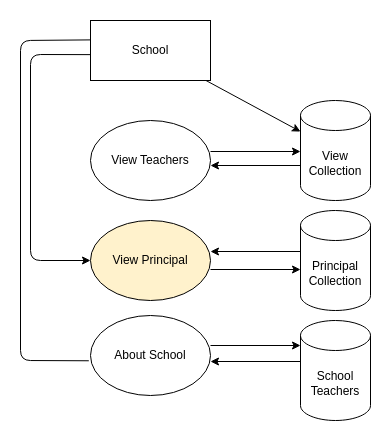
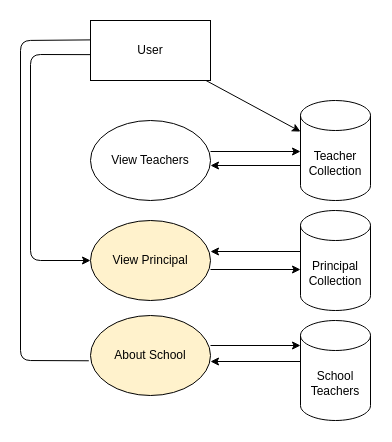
(151, 51) -> (151, 51)
(336, 164) -> (336, 164)
(151, 356) -> (151, 356)
